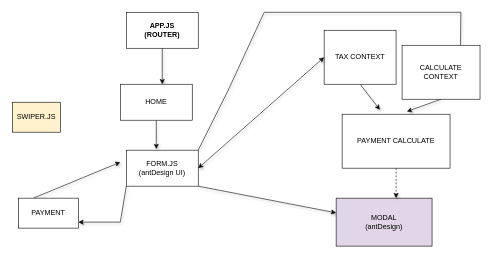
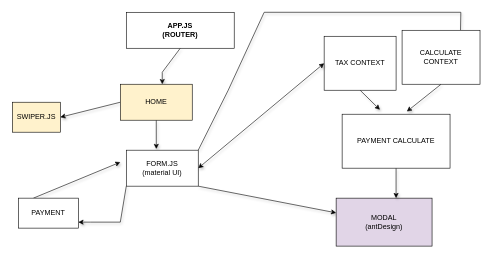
(162, 30) -> (180, 30)
(360, 57) -> (360, 63)
(441, 72) -> (441, 57)
(156, 102) -> (156, 102)
none -> (92, 109)
(162, 168) -> (162, 168)
(396, 181) -> (396, 181)
